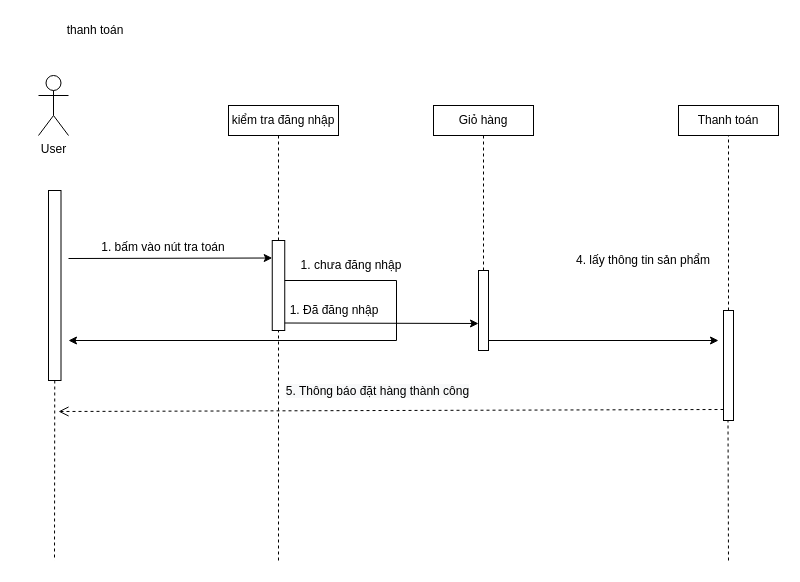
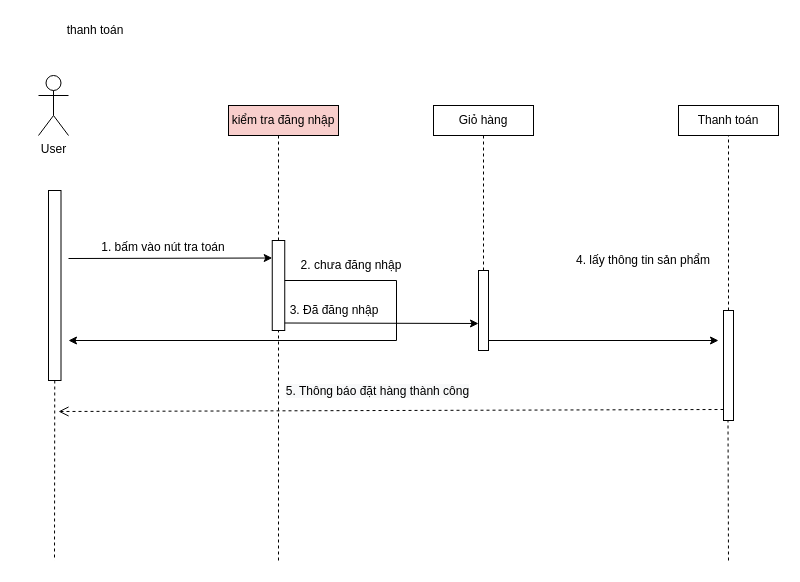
(284, 121) -> (284, 121)
(352, 266) -> (352, 266)
(335, 311) -> (335, 311)
